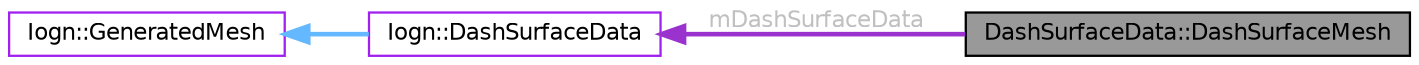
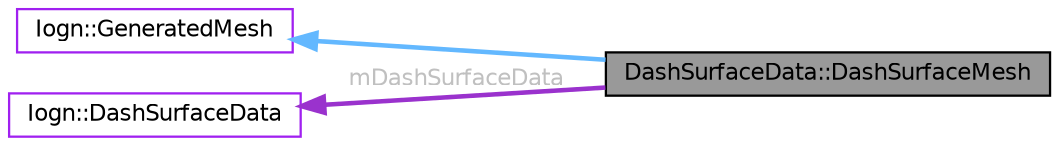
(339, 34) -> (461, 50)
